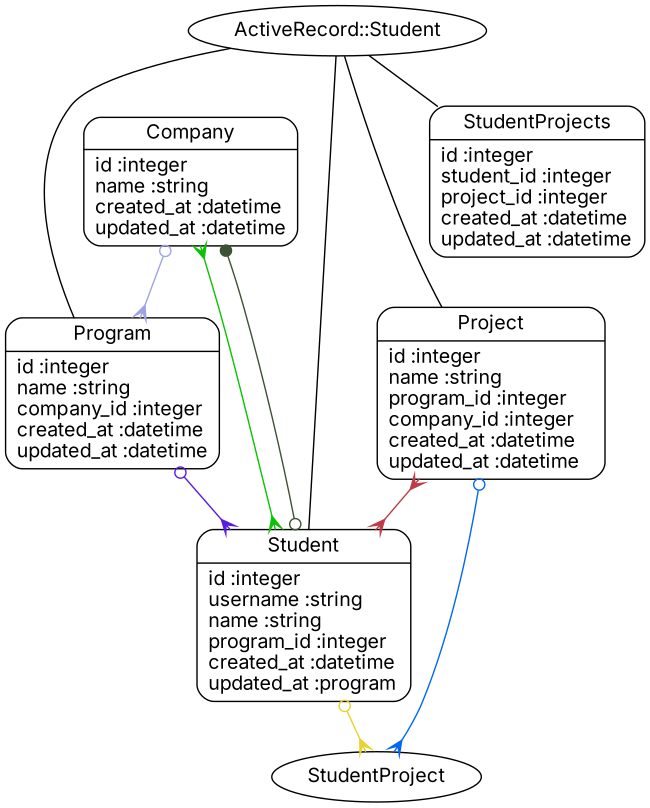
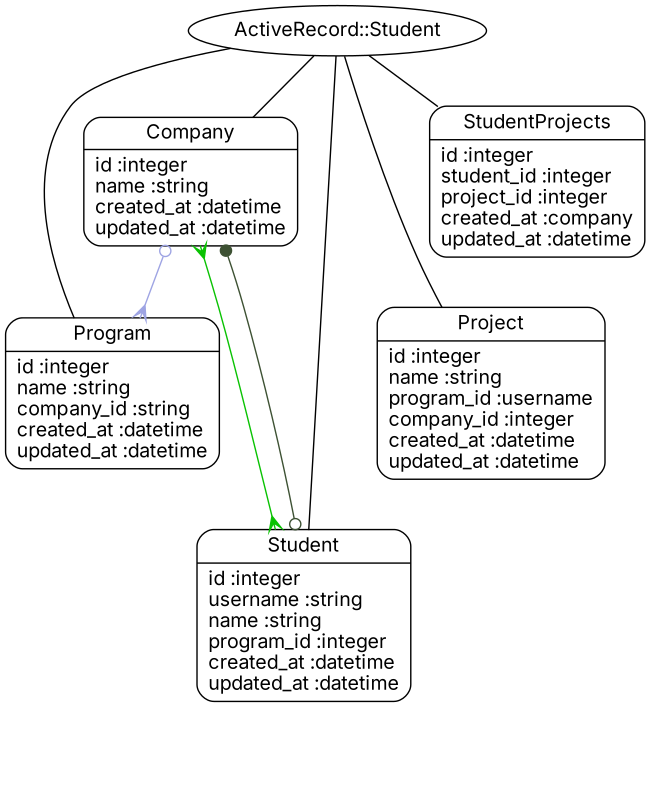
none -> (283, 87)
(534, 219) -> (537, 219)
(478, 399) -> (491, 399)
(110, 409) -> (103, 409)
(203, 498) -> none
(397, 505) -> none
(302, 684) -> (304, 684)
(377, 777) -> none
